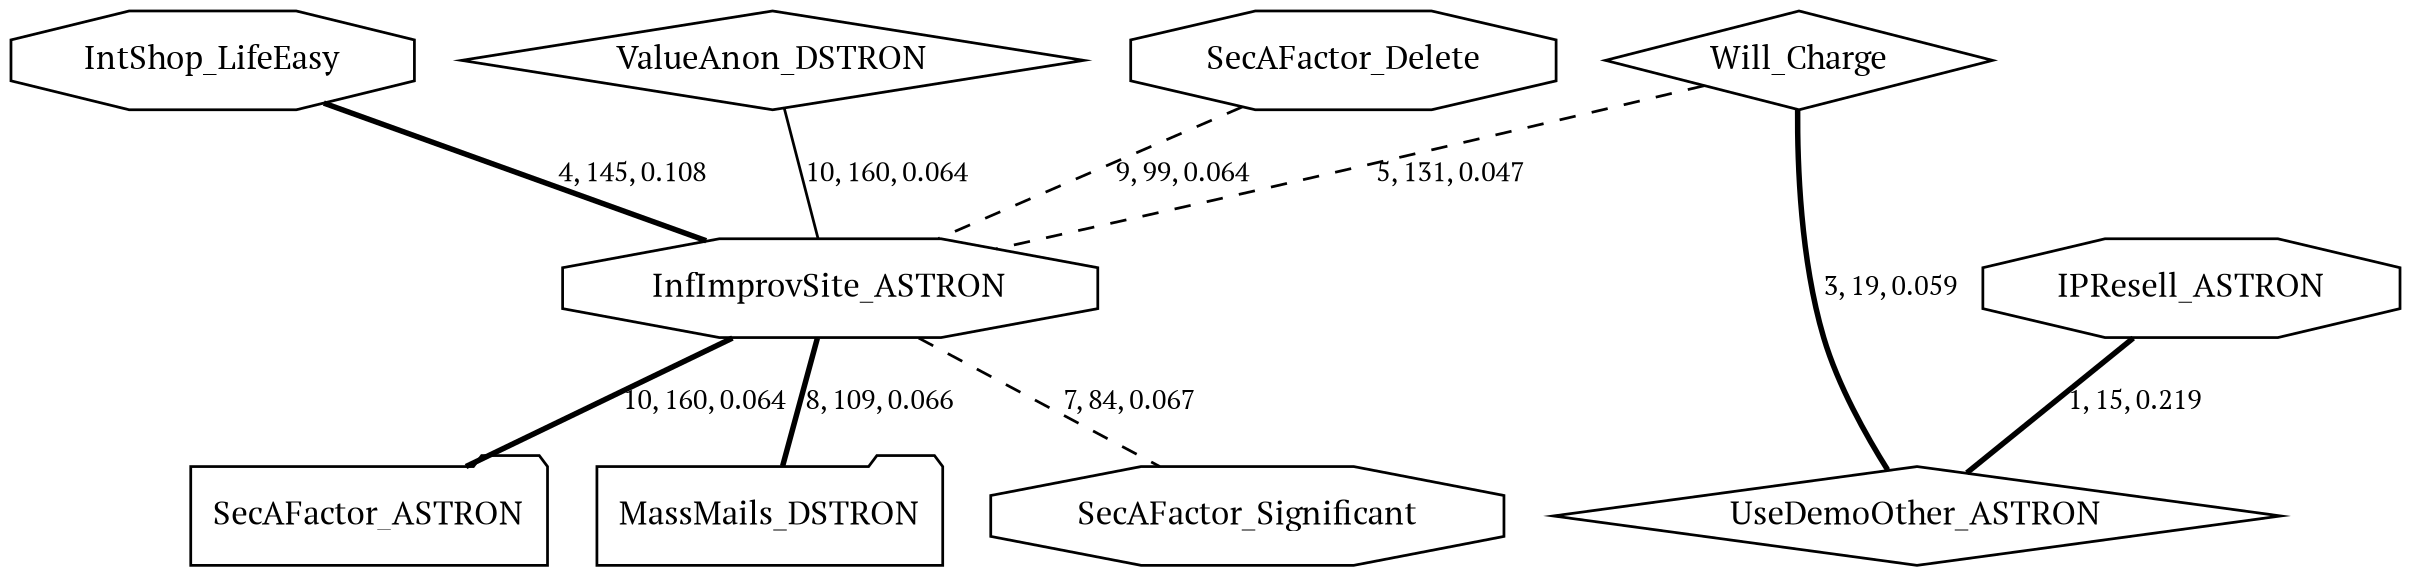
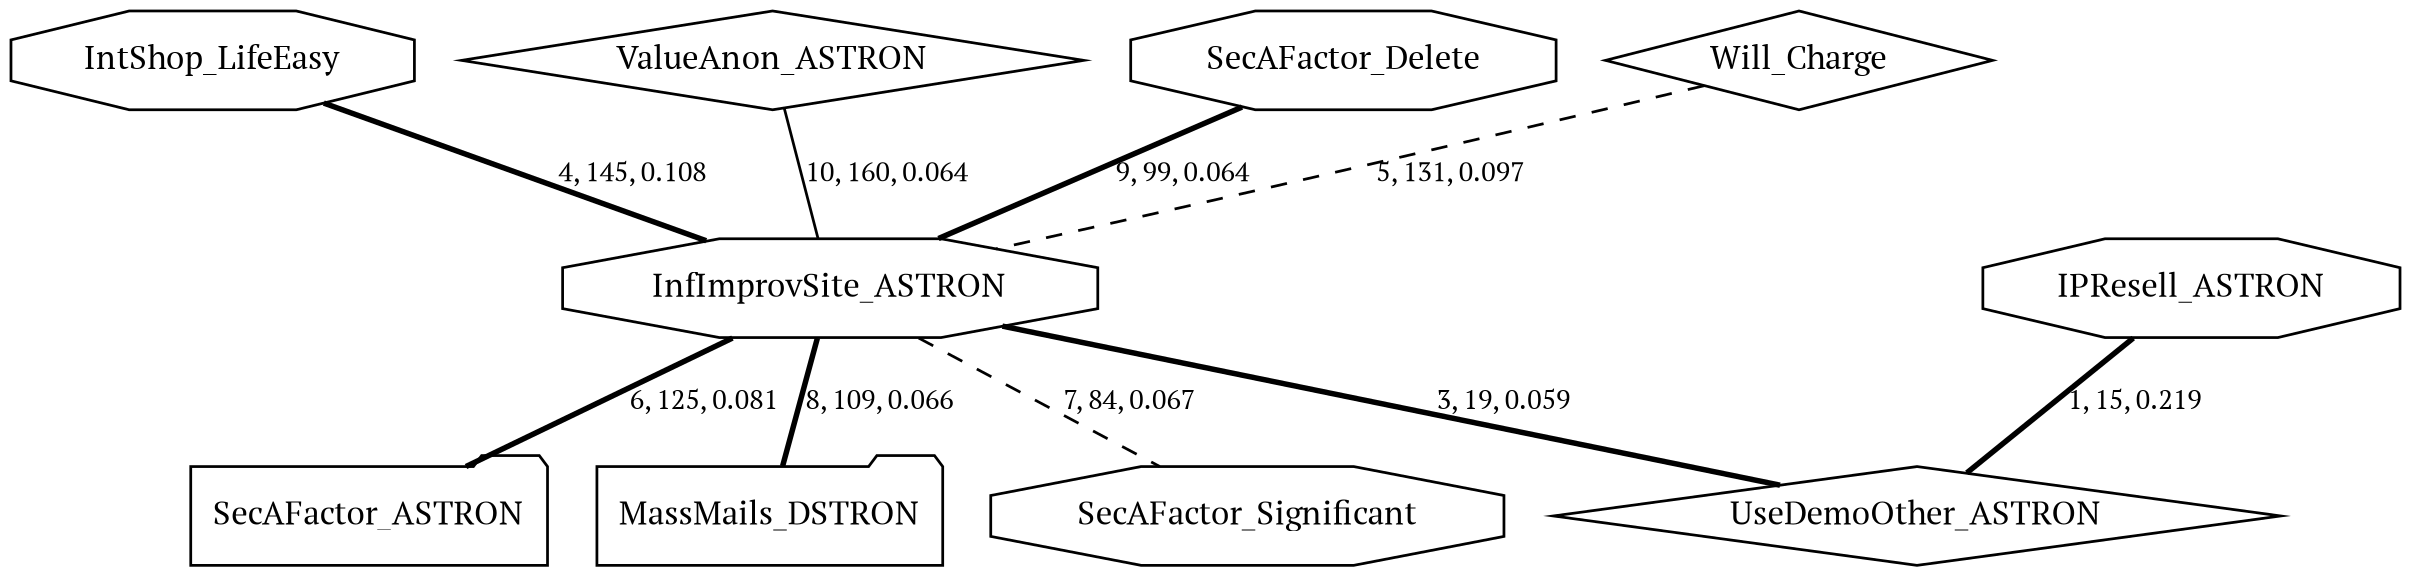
(773, 60) -> (773, 60)
(1090, 173) -> (1090, 173)
(1452, 174) -> (1452, 174)
(1814, 297) -> (1391, 406)
(705, 402) -> (705, 402)
